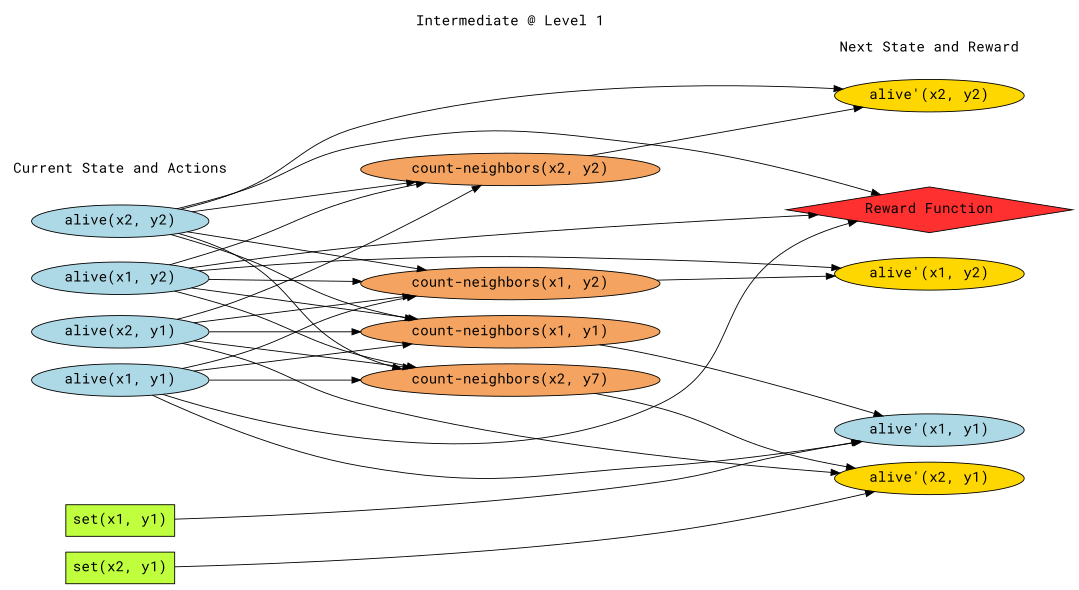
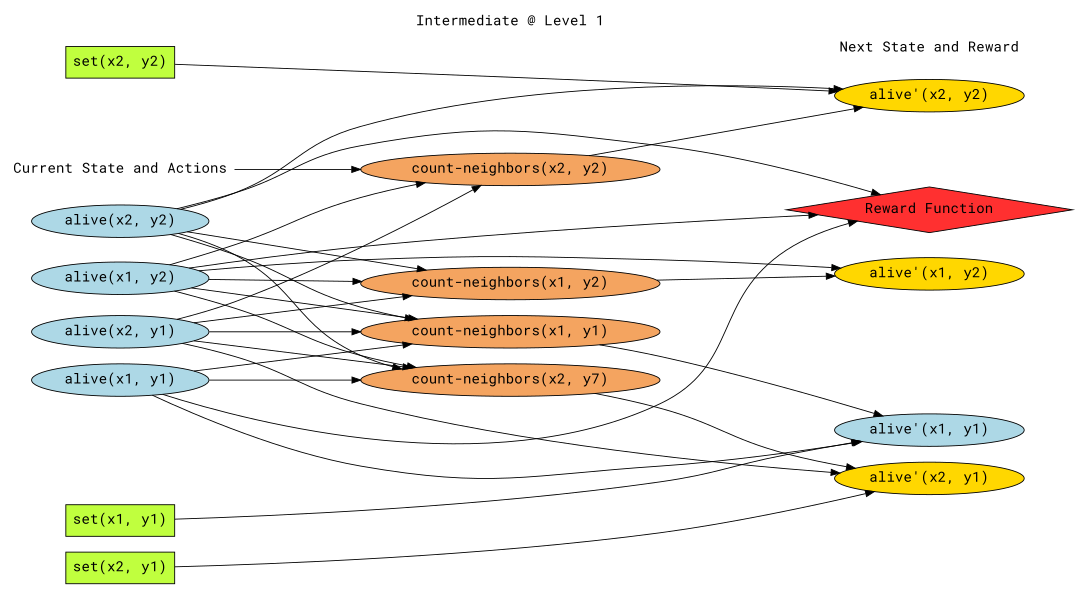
none -> (120, 62)
(299, 197) -> (305, 169)
(284, 337) -> none
